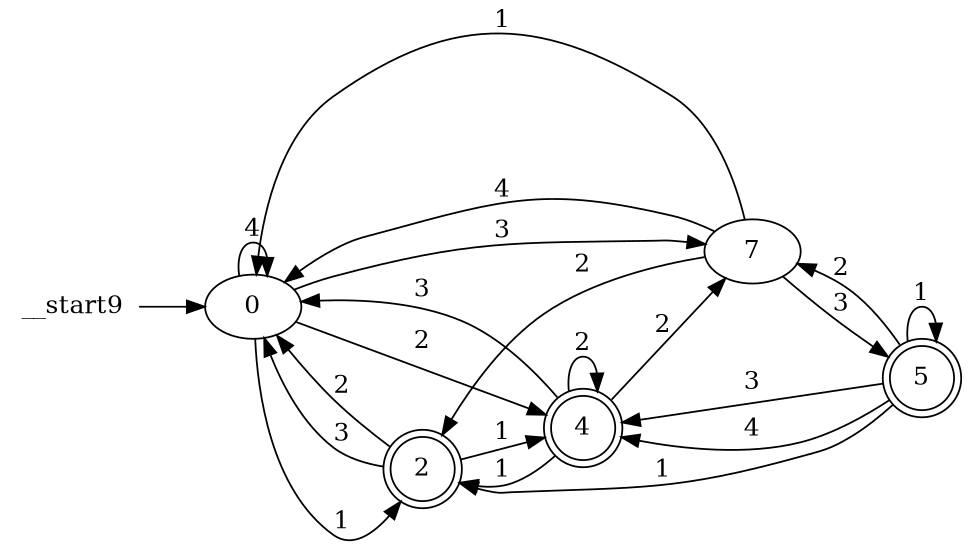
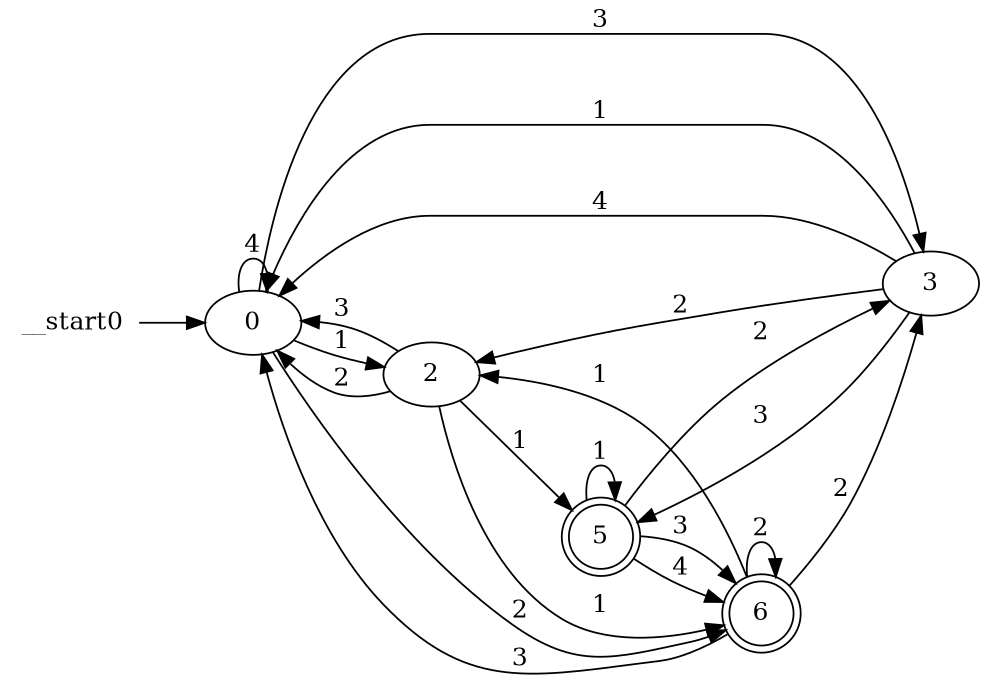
(753, 251) -> (931, 284)
(73, 307) -> (73, 323)
(583, 428) -> (761, 613)
(423, 469) -> (432, 374)
(693, 481) -> (509, 449)
